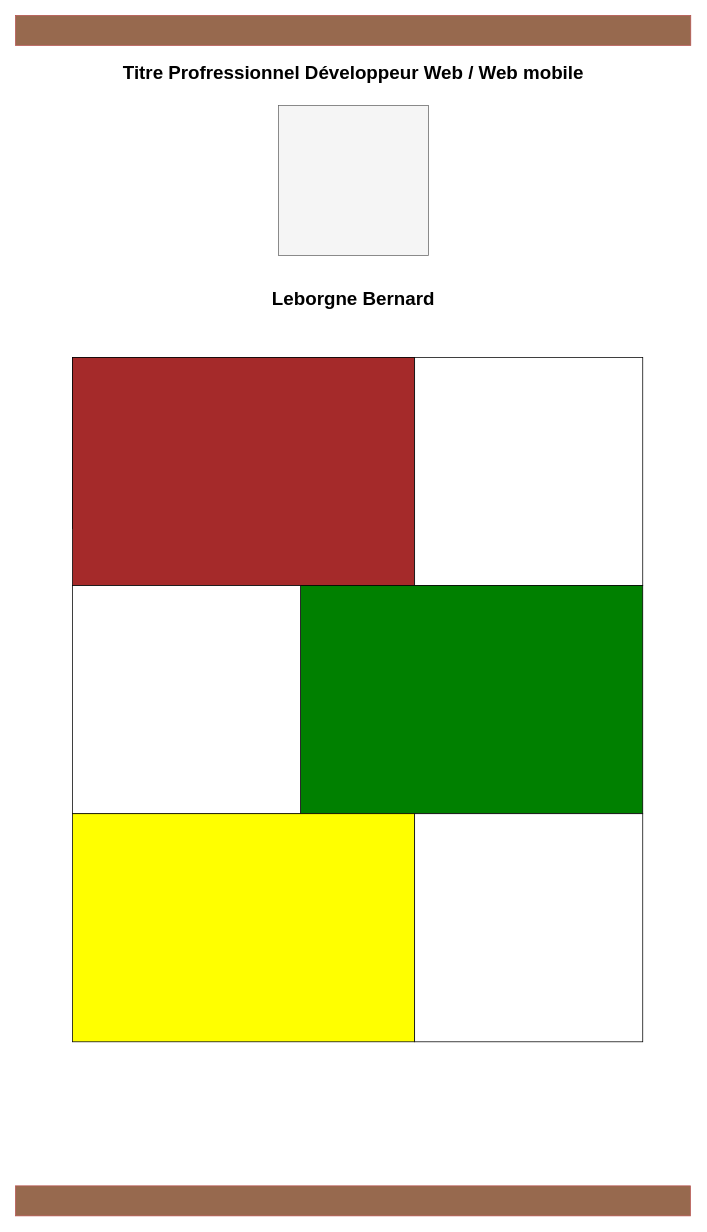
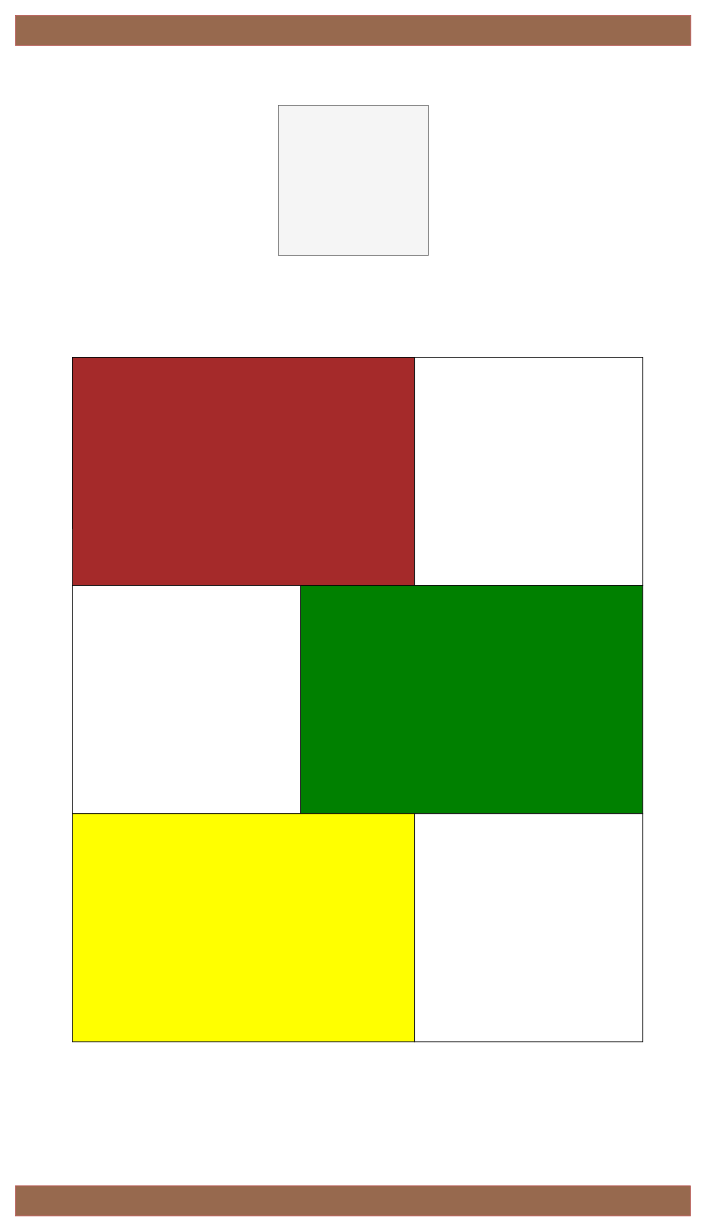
(353, 72) -> none
(353, 298) -> none
